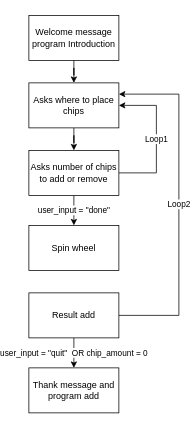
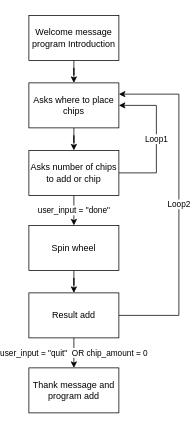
(74, 173) -> (74, 173)
none -> (74, 282)
